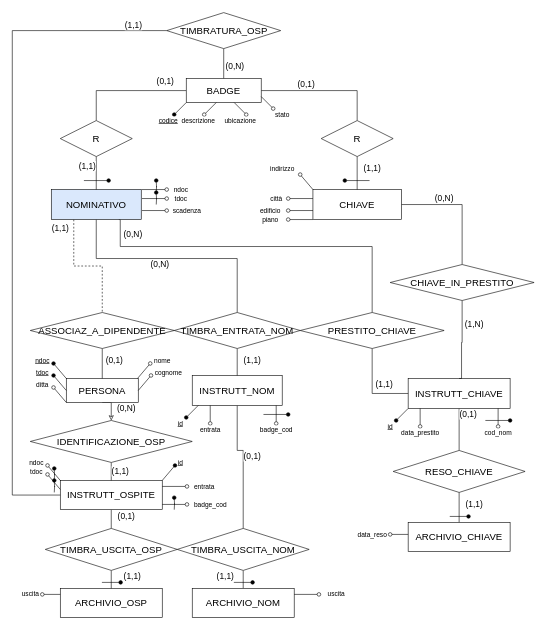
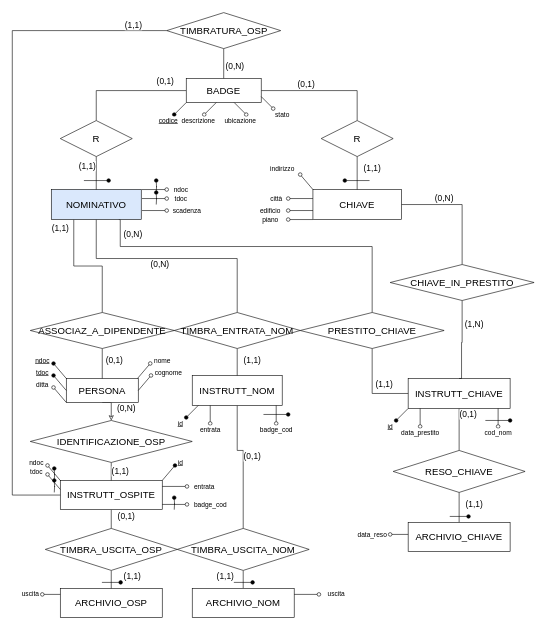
(87, 266) -> (87, 266)
